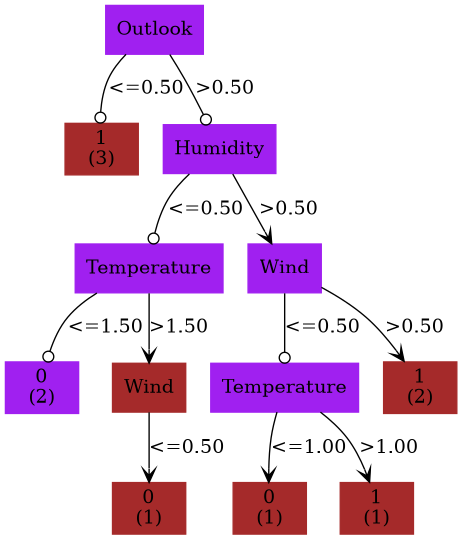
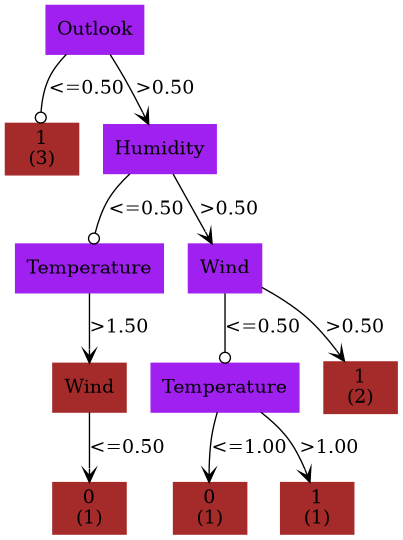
(187, 84) -> (127, 83)
(42, 388) -> none
